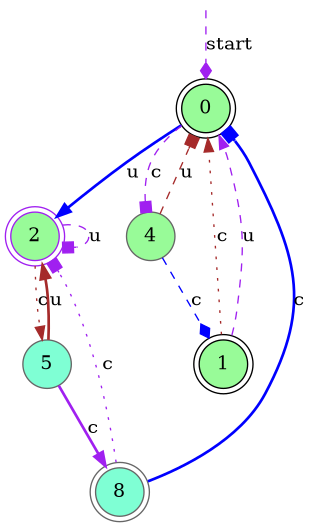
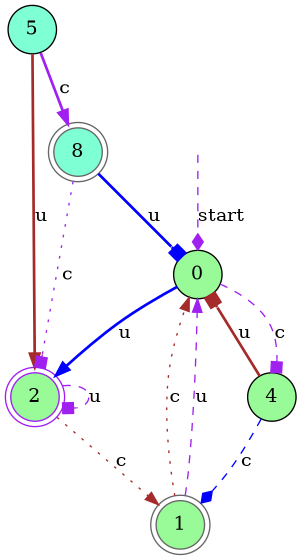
(206, 108) -> (198, 275)
(174, 181) -> (239, 342)
(151, 236) -> (272, 397)
(36, 296) -> (103, 457)
(299, 300) -> (155, 216)
(47, 364) -> (32, 30)
(223, 364) -> (180, 525)
